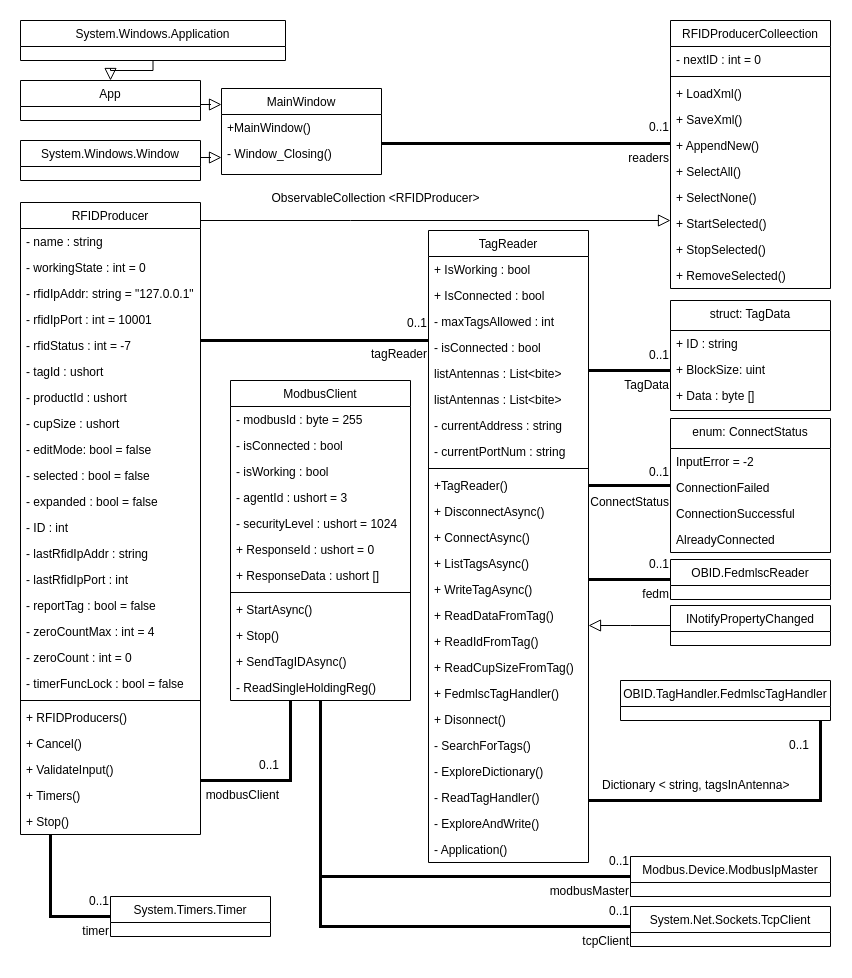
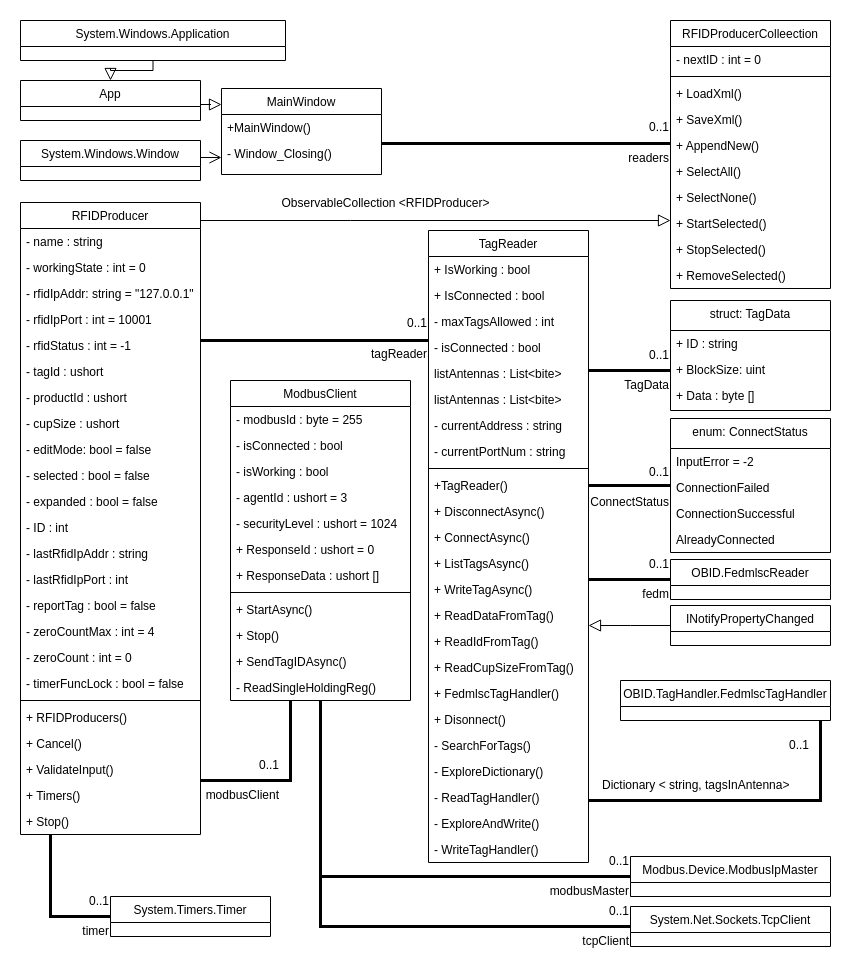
(209, 158) -> (213, 158)
(376, 199) -> (386, 204)
(91, 346) -> (91, 346)
(478, 850) -> (493, 850)
